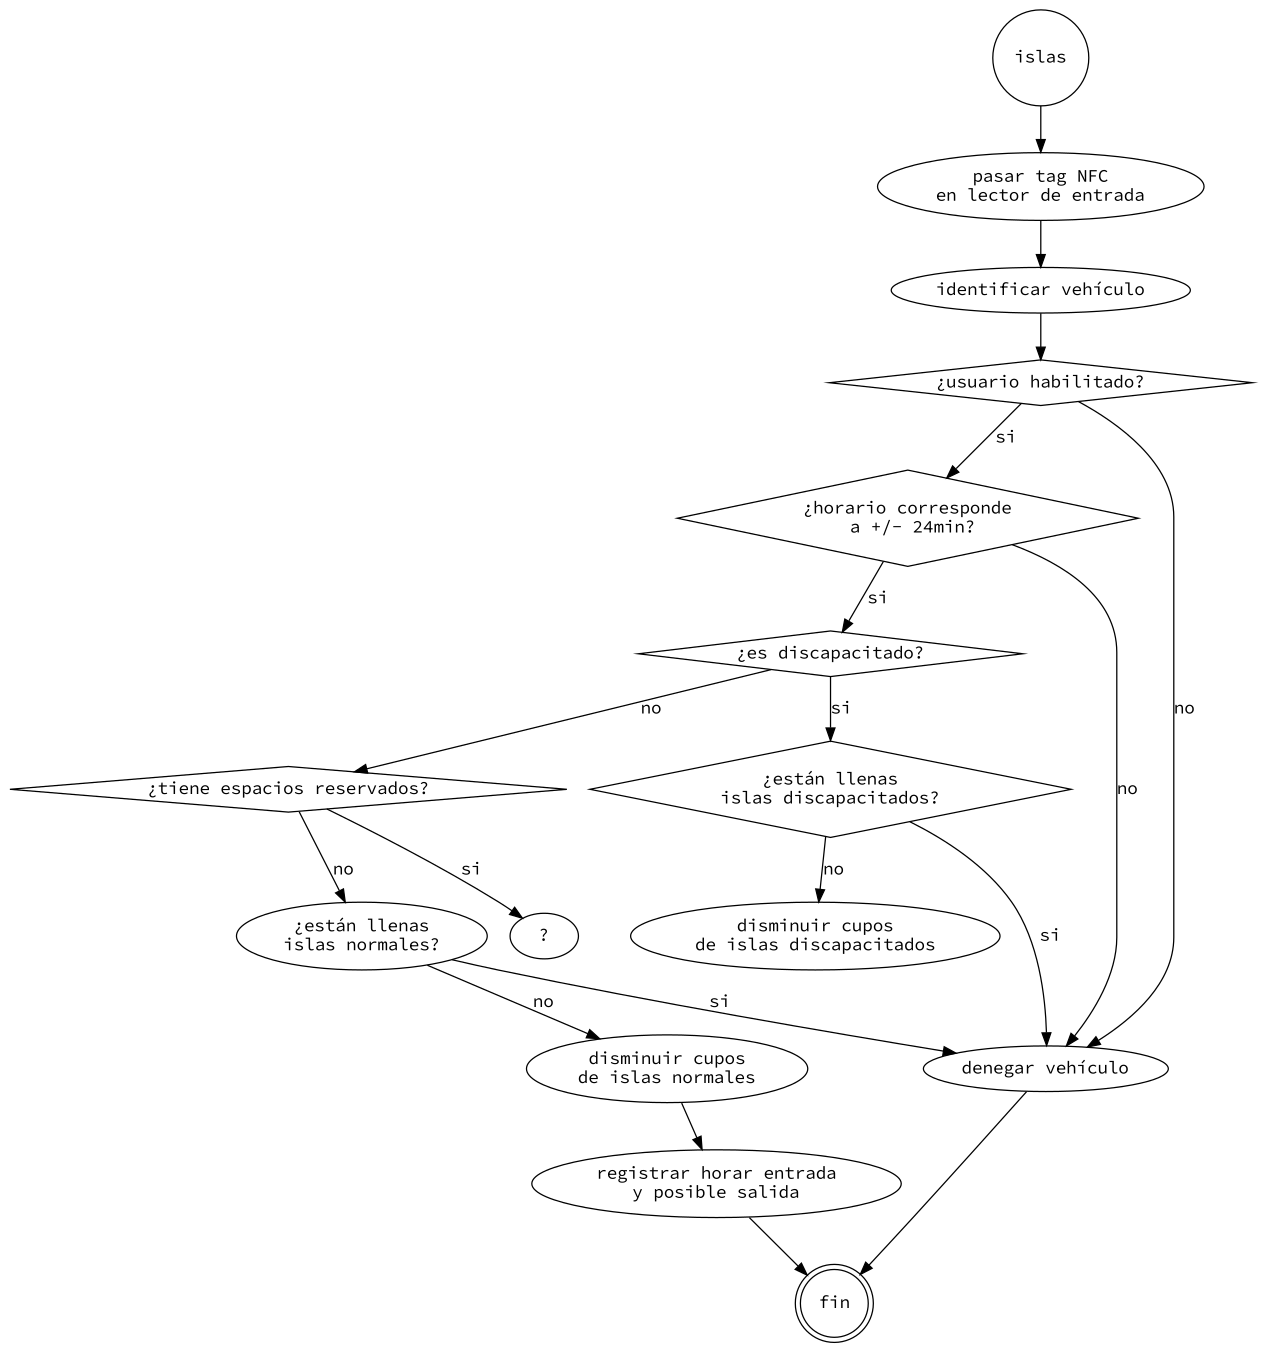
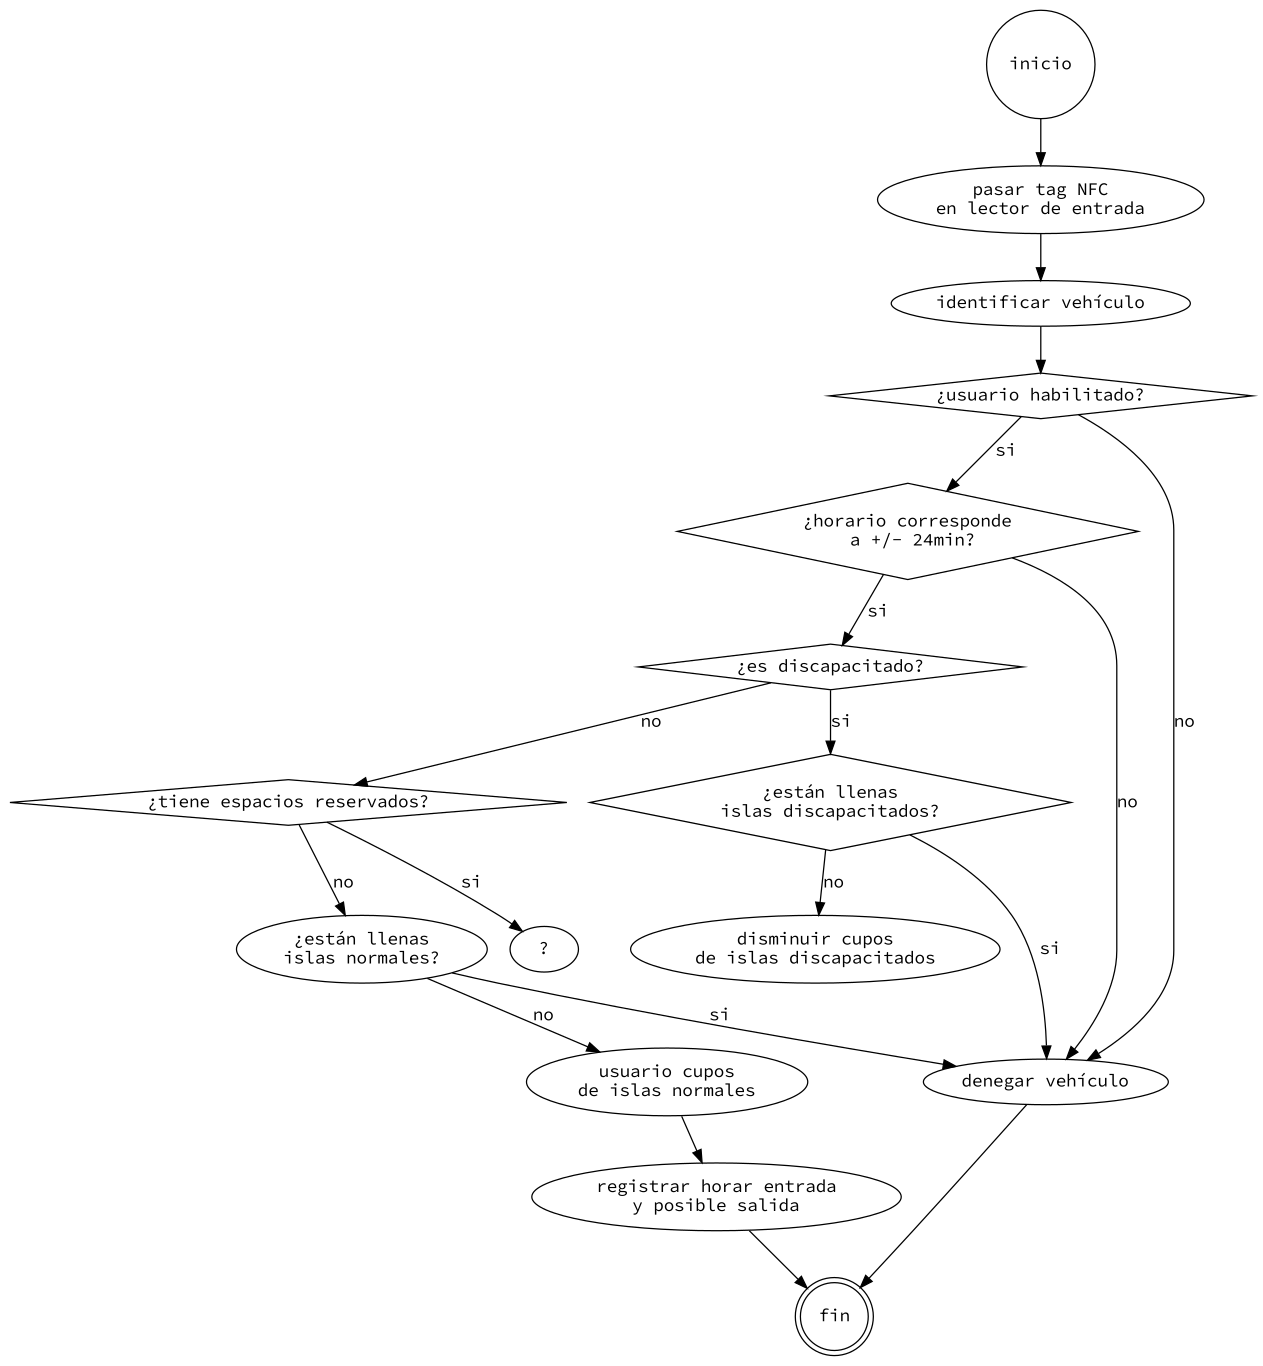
(1041, 58) -> (1041, 64)
(667, 1069) -> (667, 1082)
